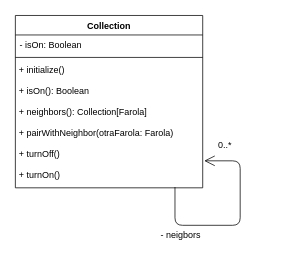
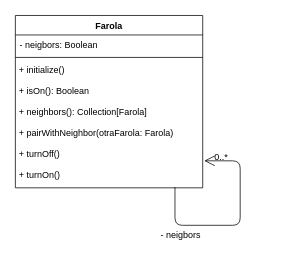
(109, 26) -> (109, 26)
(51, 45) -> (62, 45)
(252, 145) -> (248, 156)
